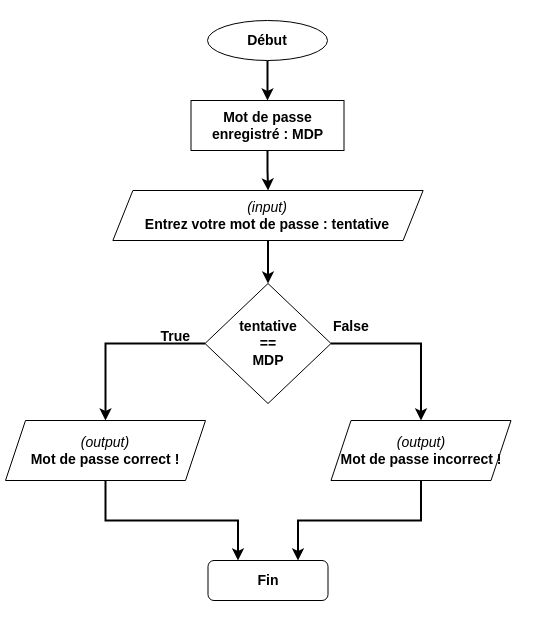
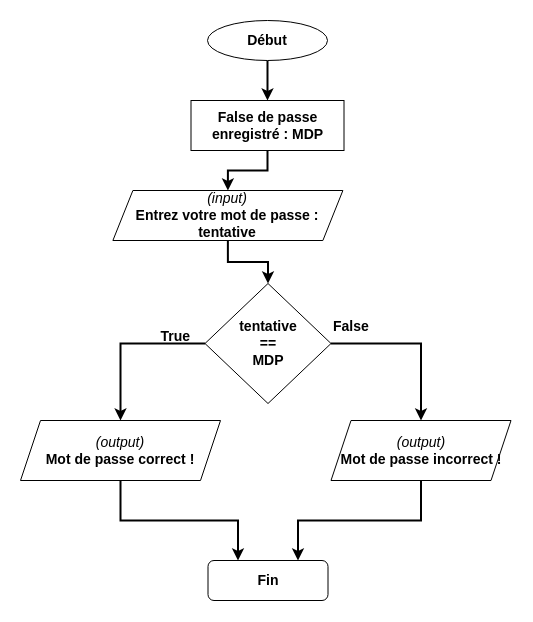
(268, 126) -> (268, 126)
(268, 216) -> (228, 216)
(106, 451) -> (121, 451)
